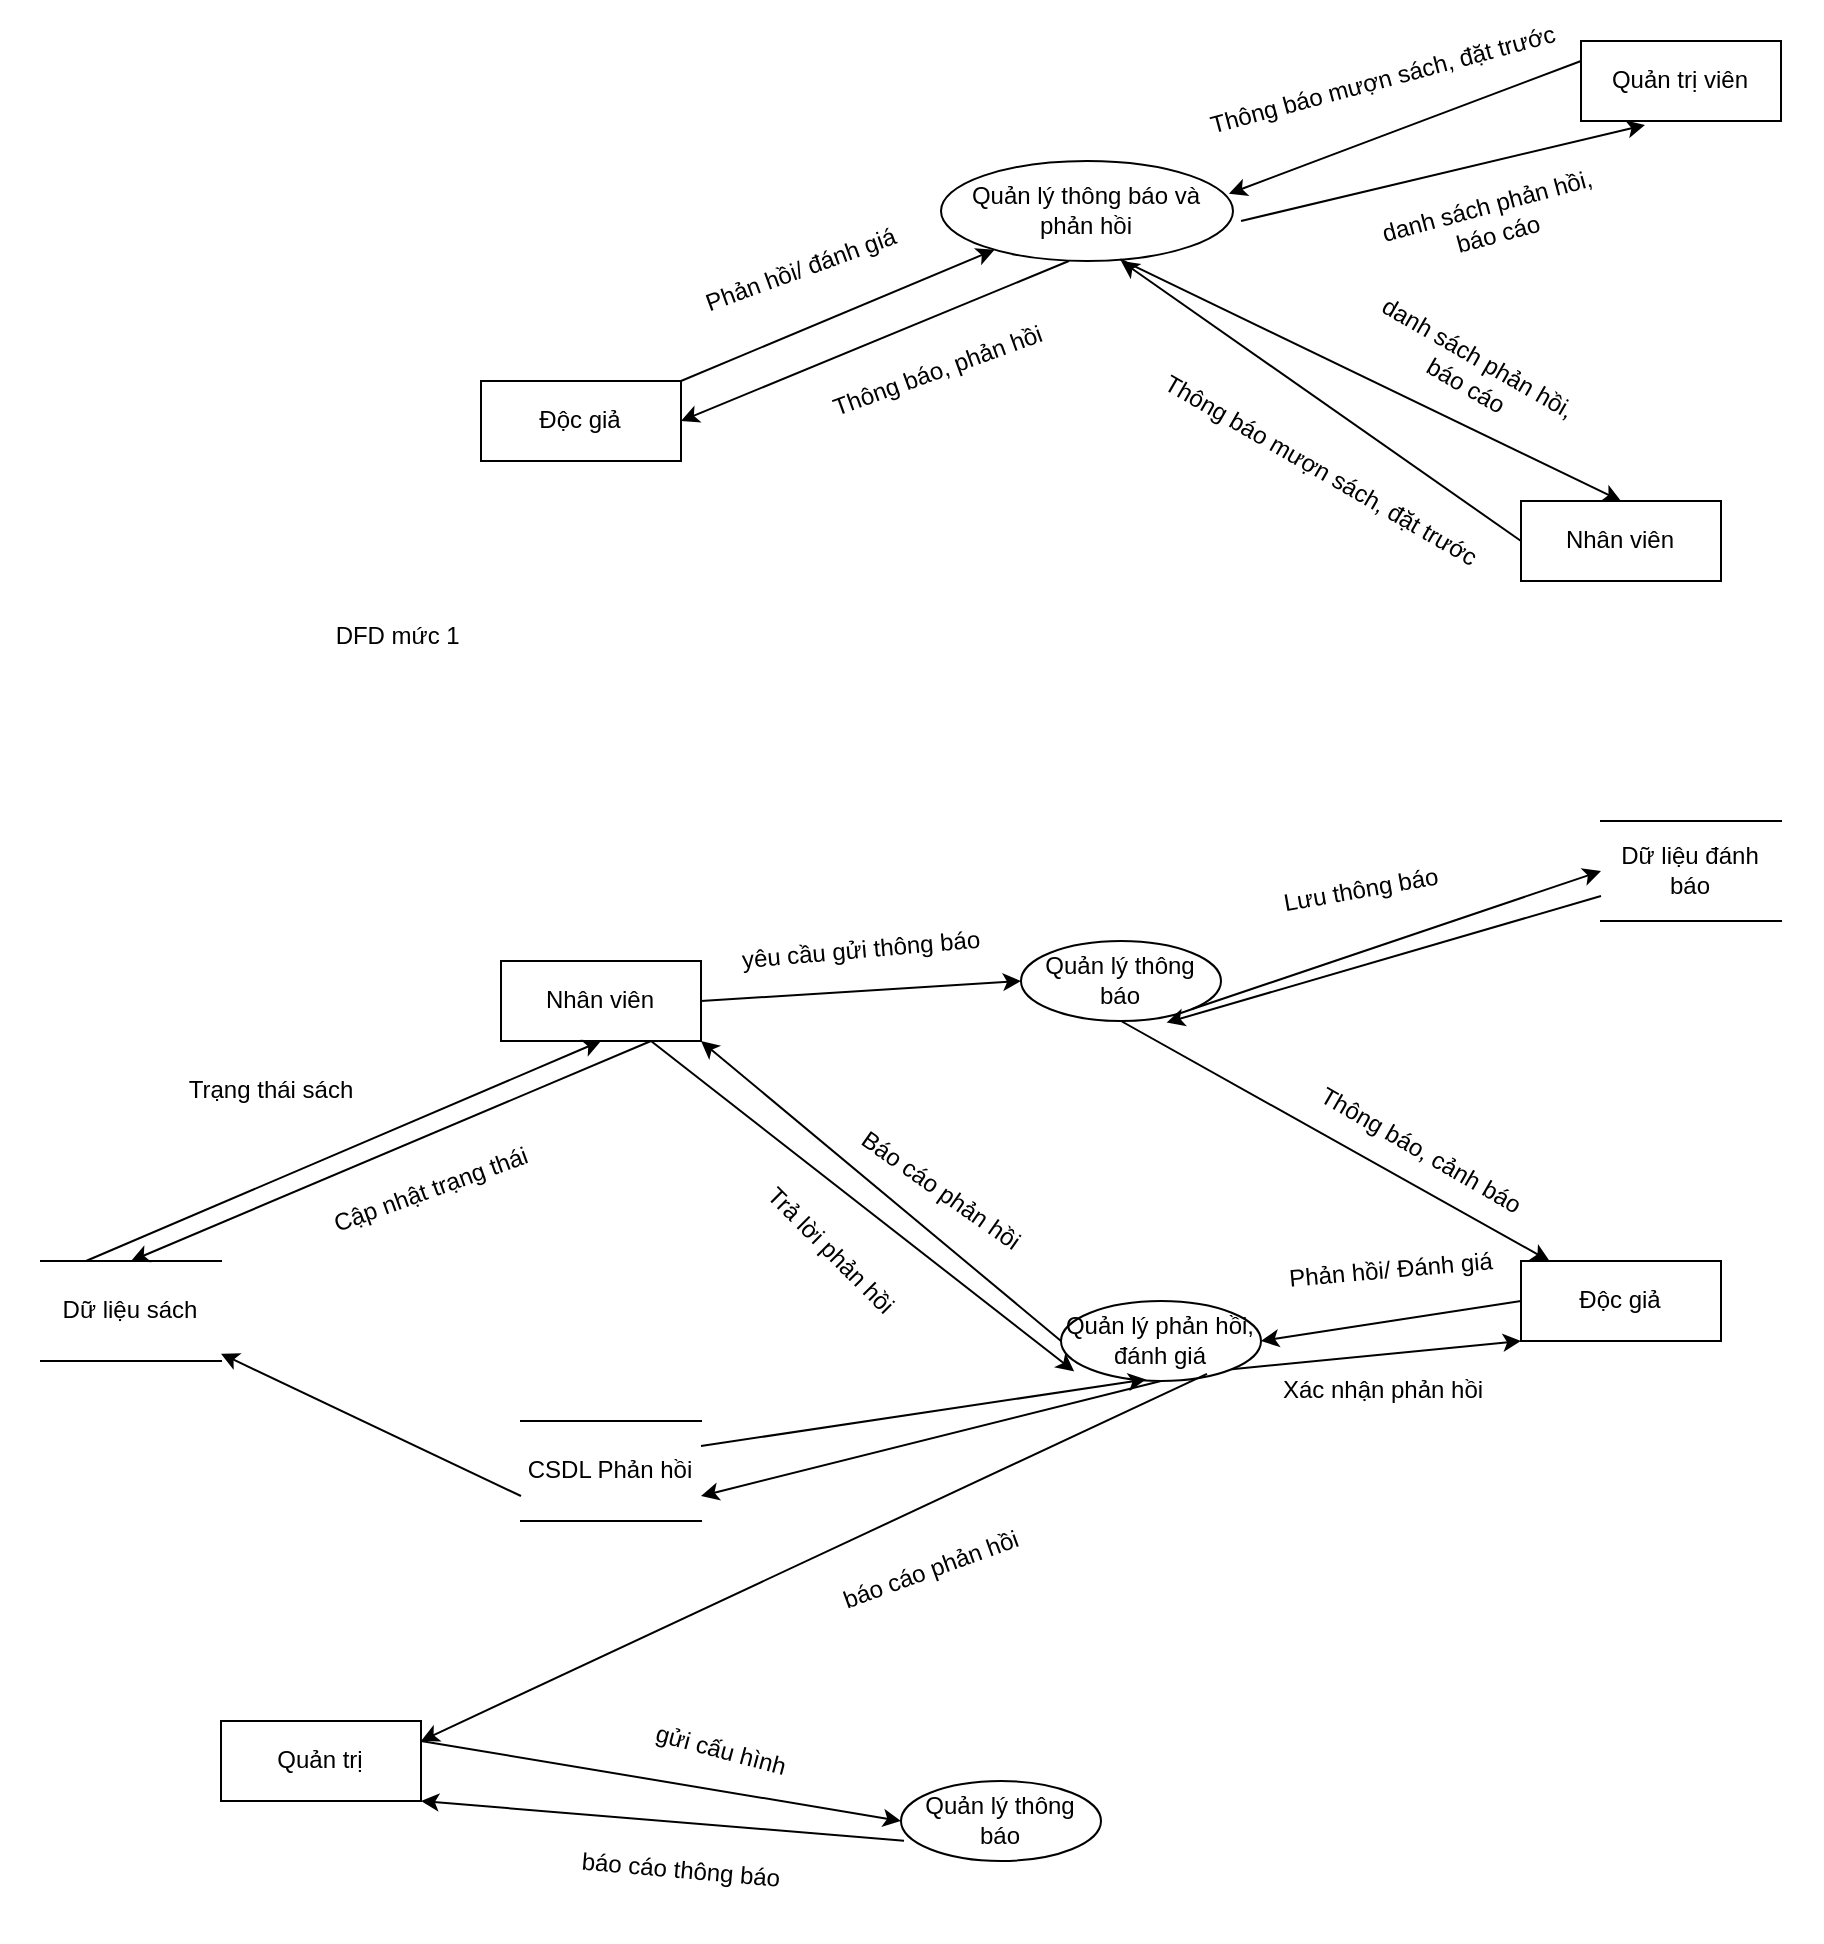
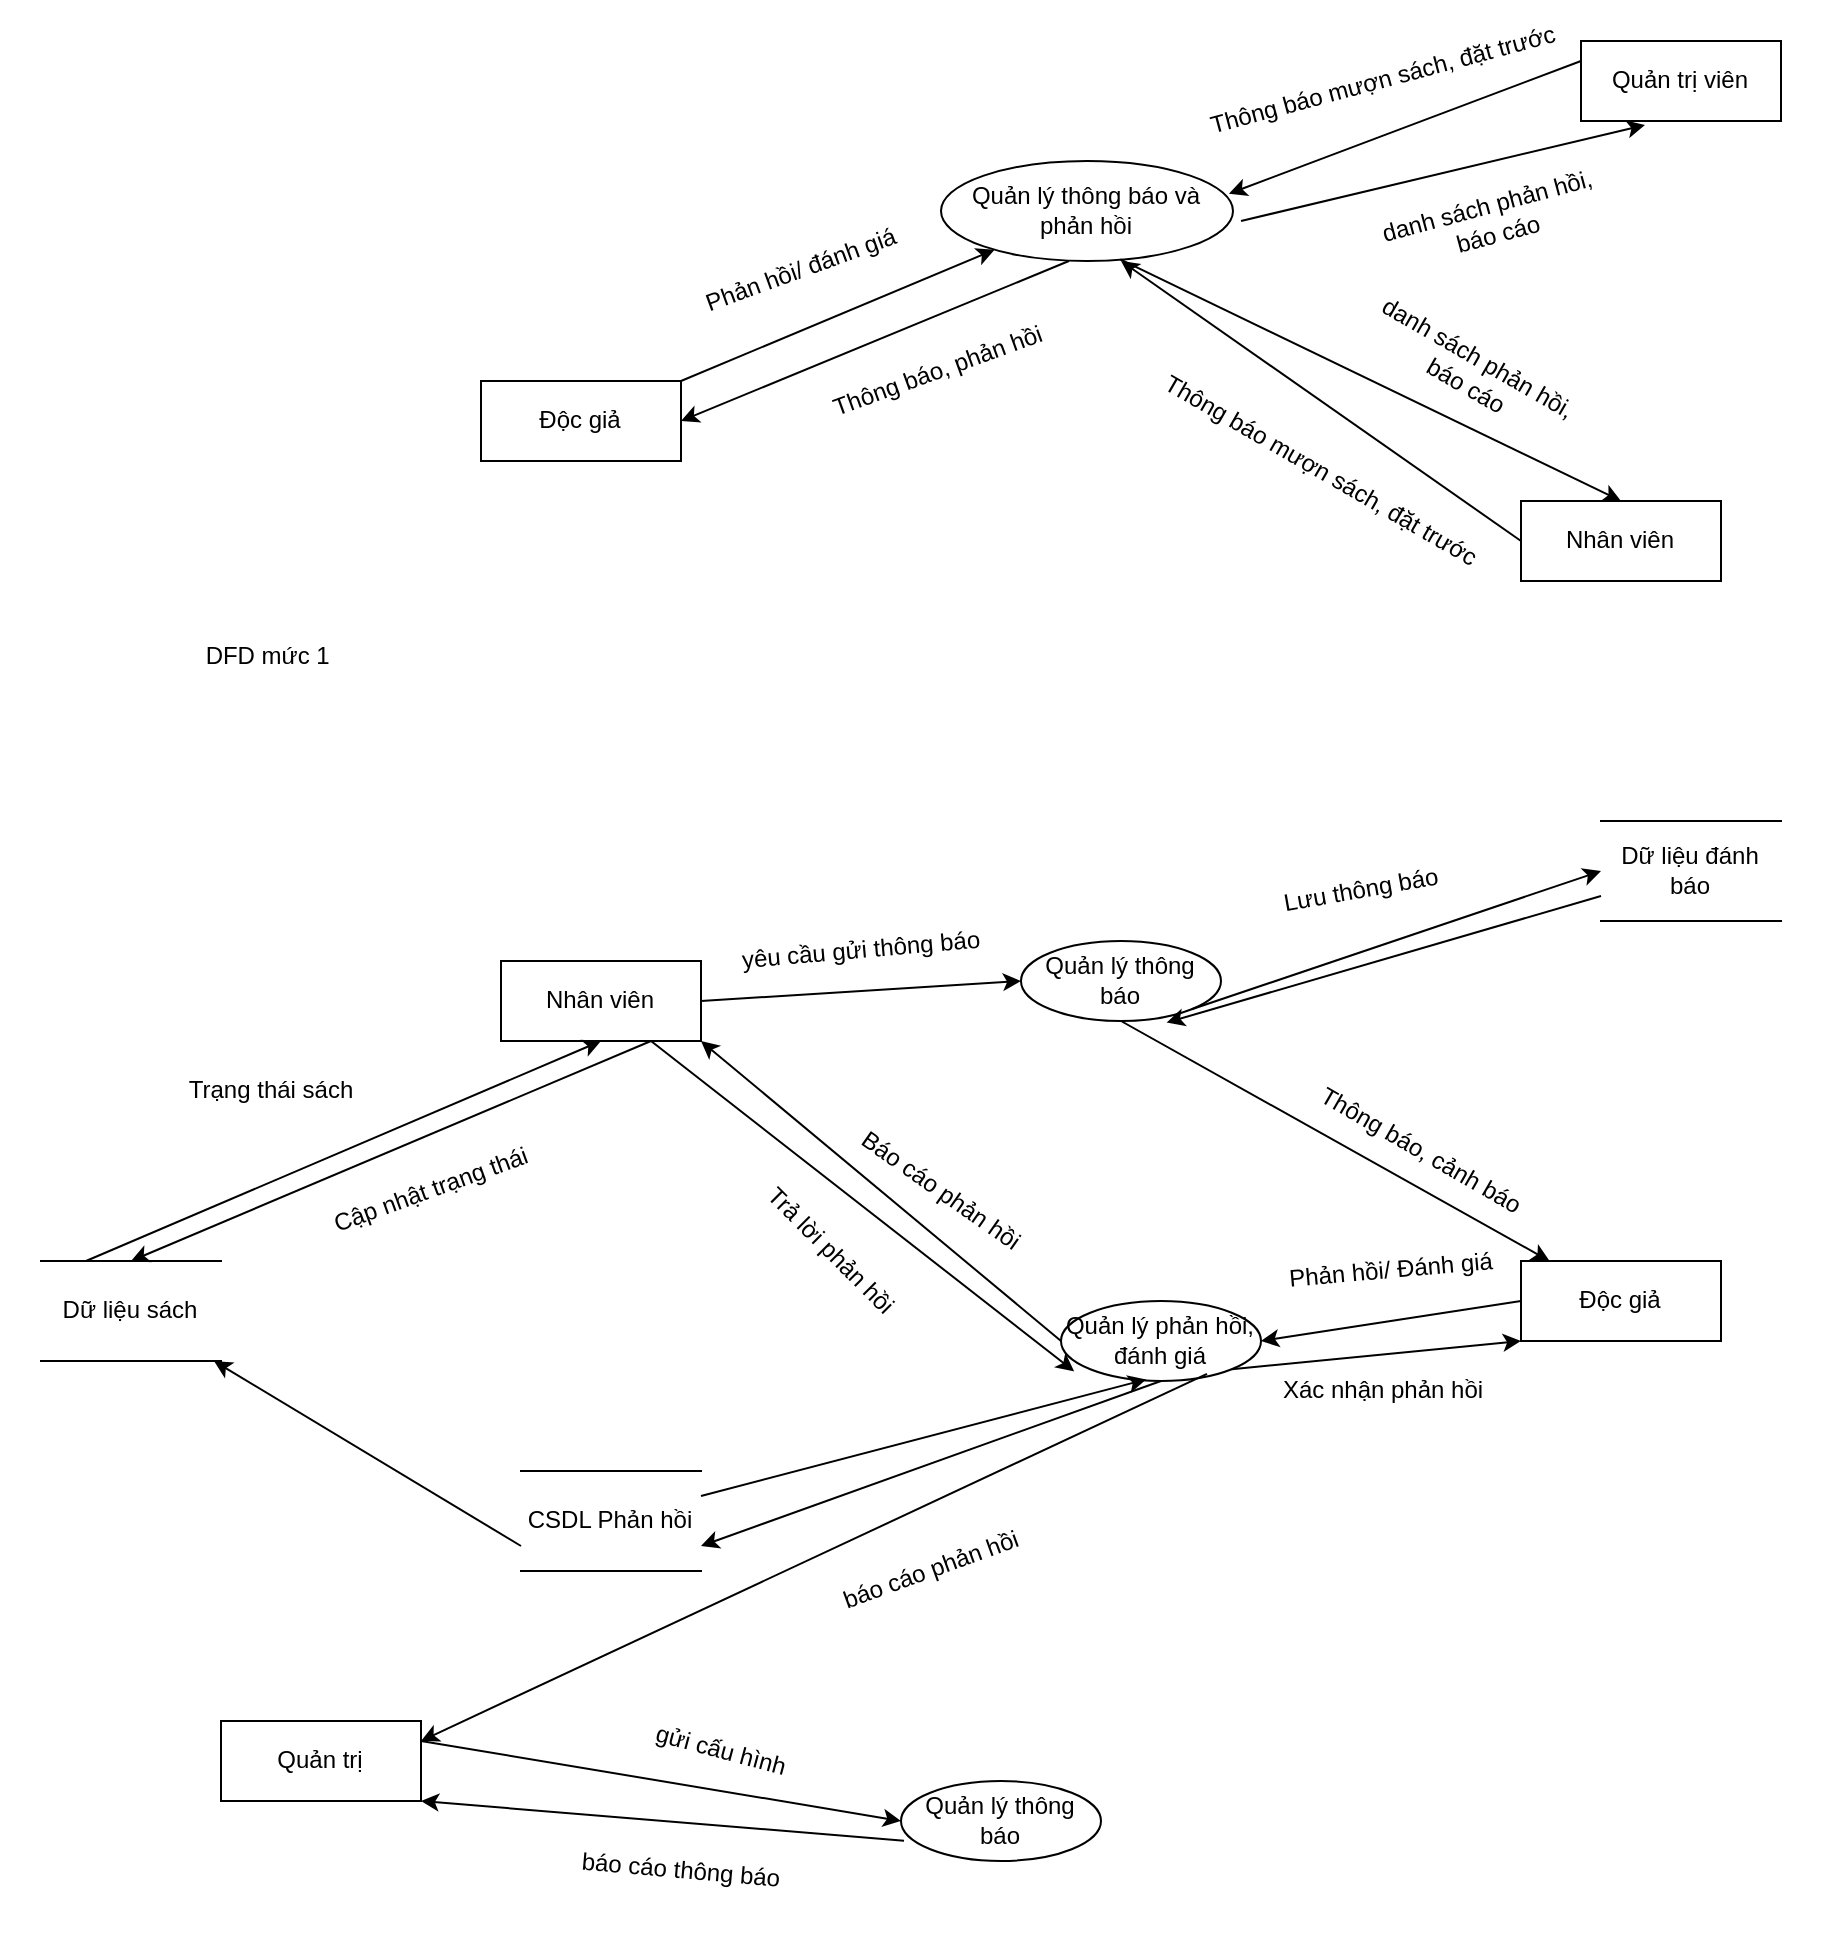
(401, 637) -> (271, 657)
(611, 1471) -> (611, 1521)
